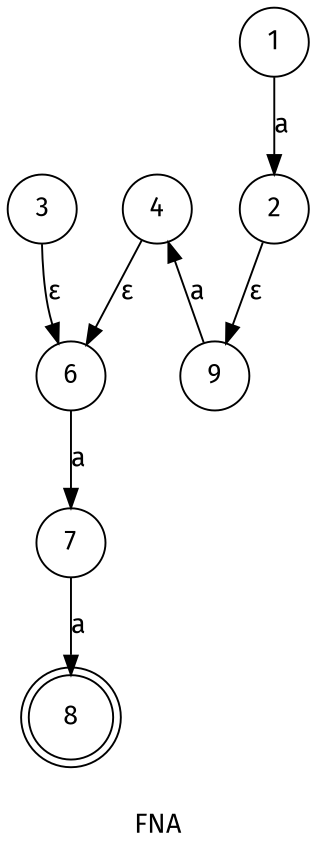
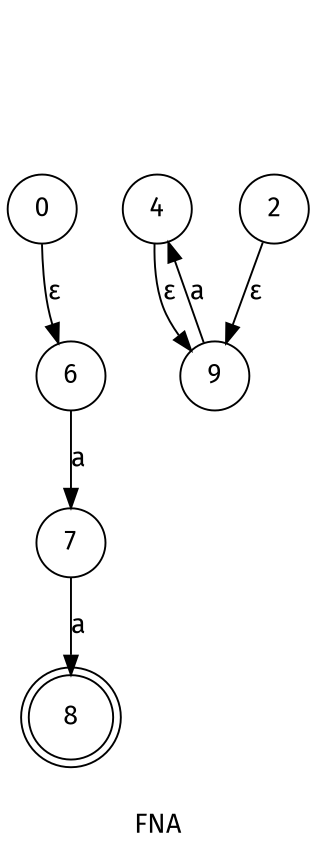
(274, 42) -> none
(42, 209) -> (42, 209)
(119, 284) -> (159, 292)
